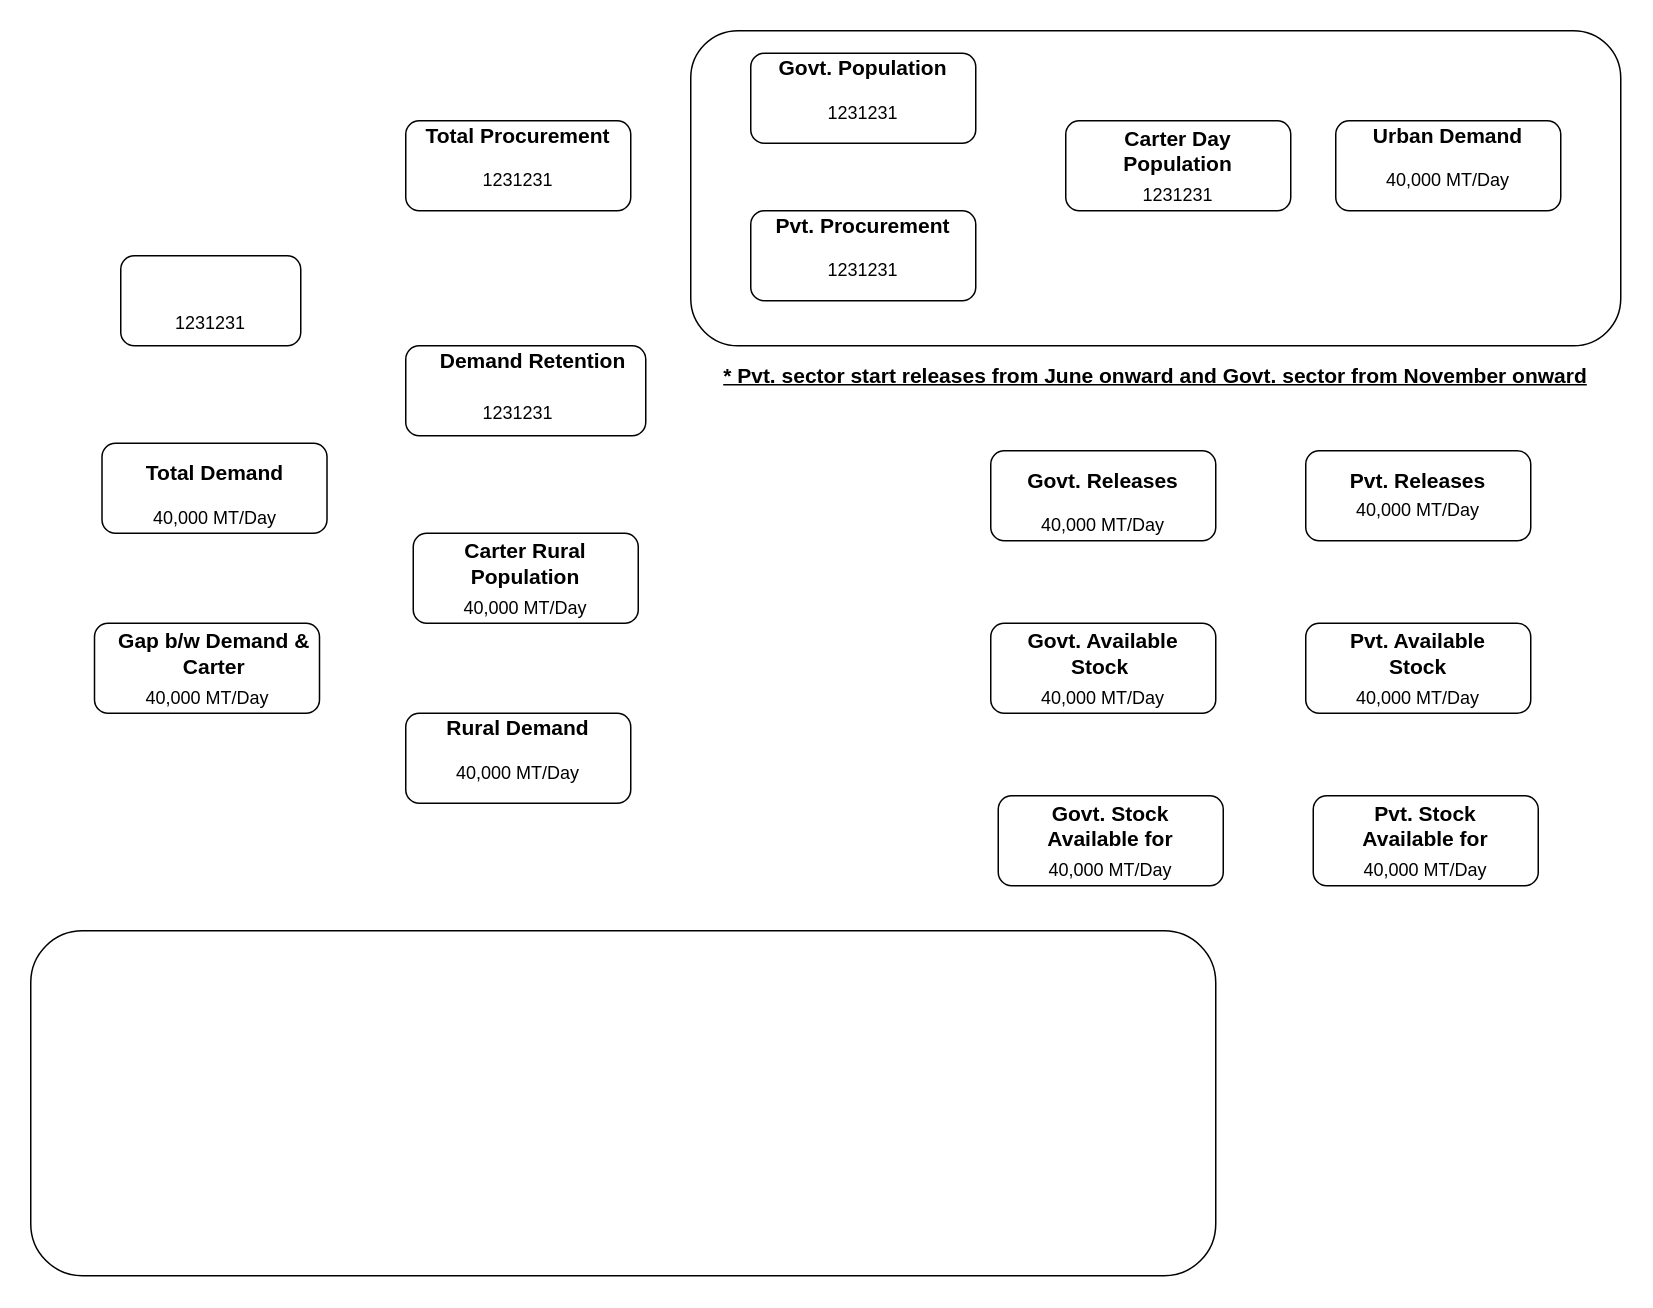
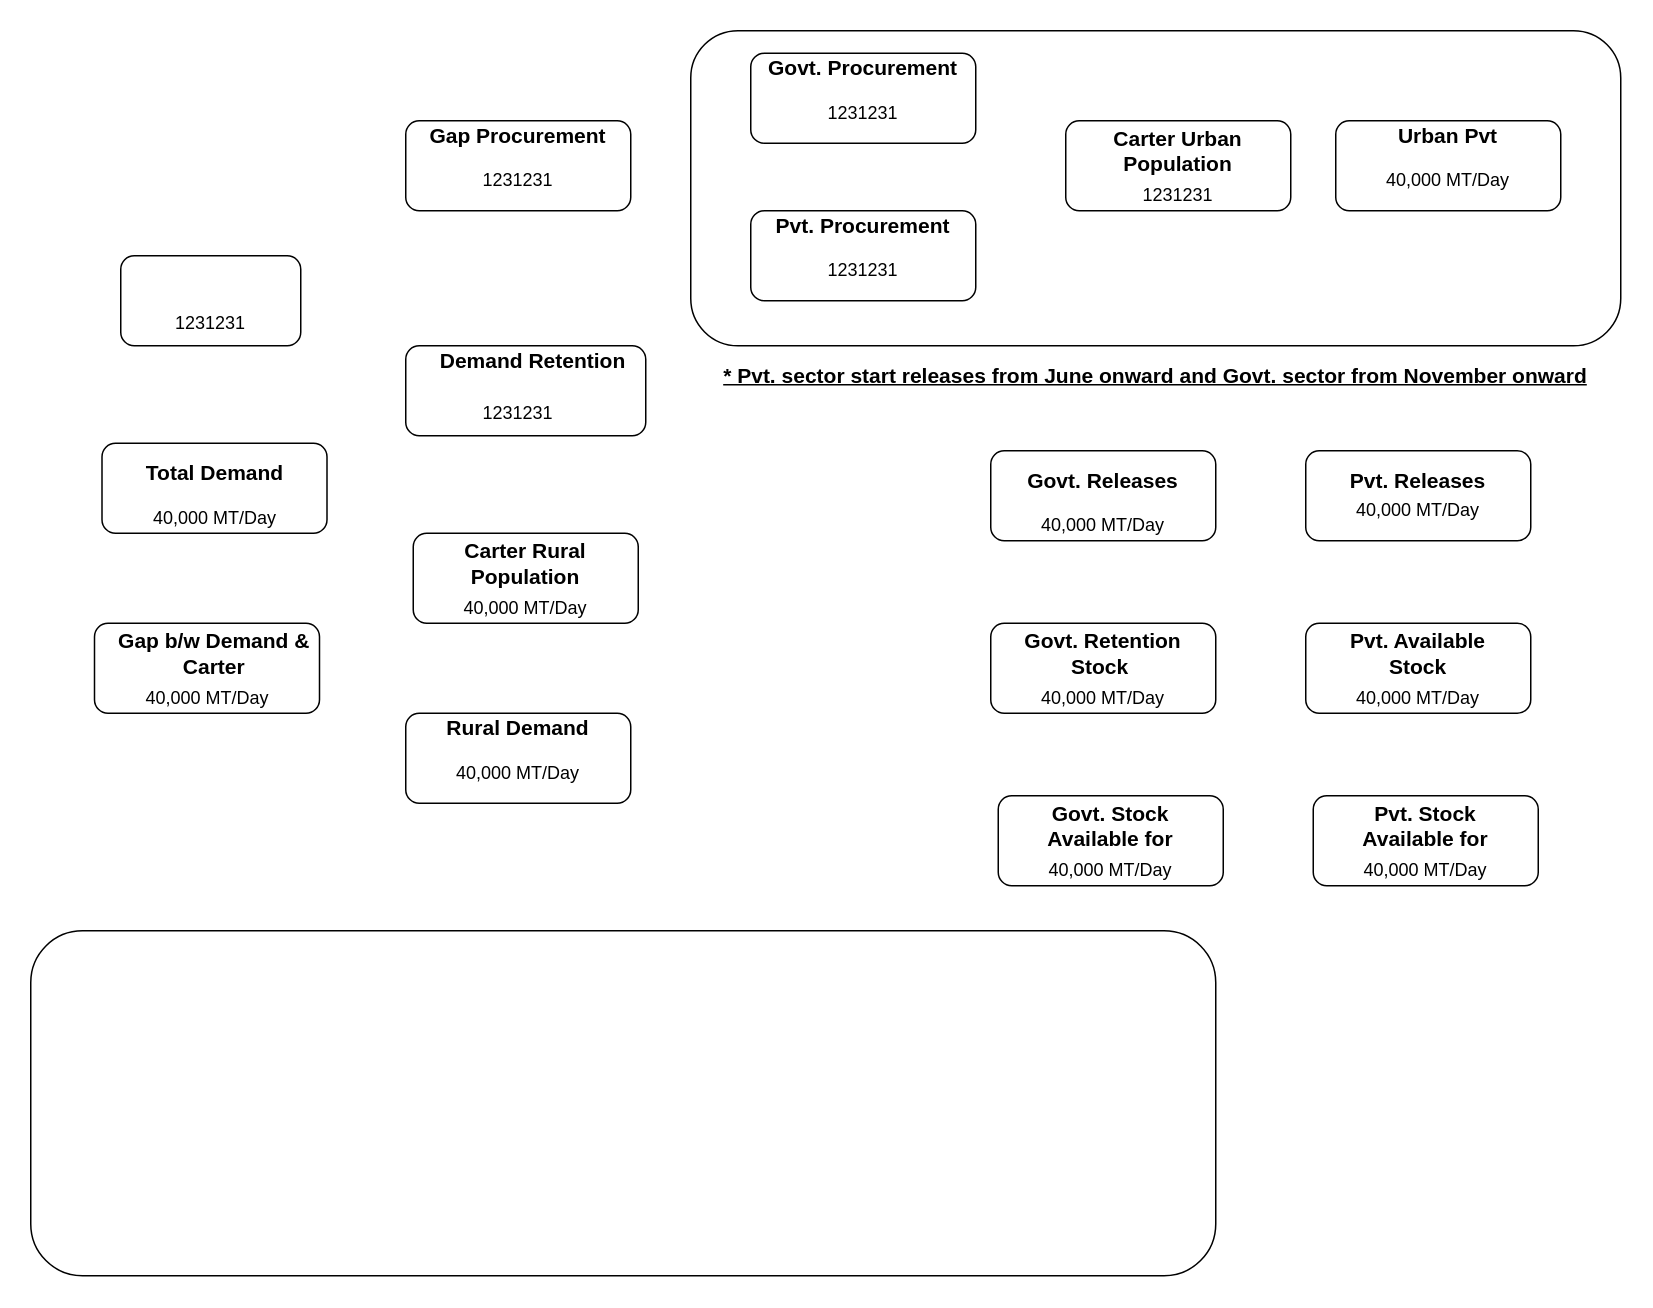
(863, 68) -> (863, 68)
(518, 136) -> (518, 136)
(1448, 136) -> (1448, 136)
(1178, 151) -> (1178, 151)
(1103, 653) -> (1103, 653)
